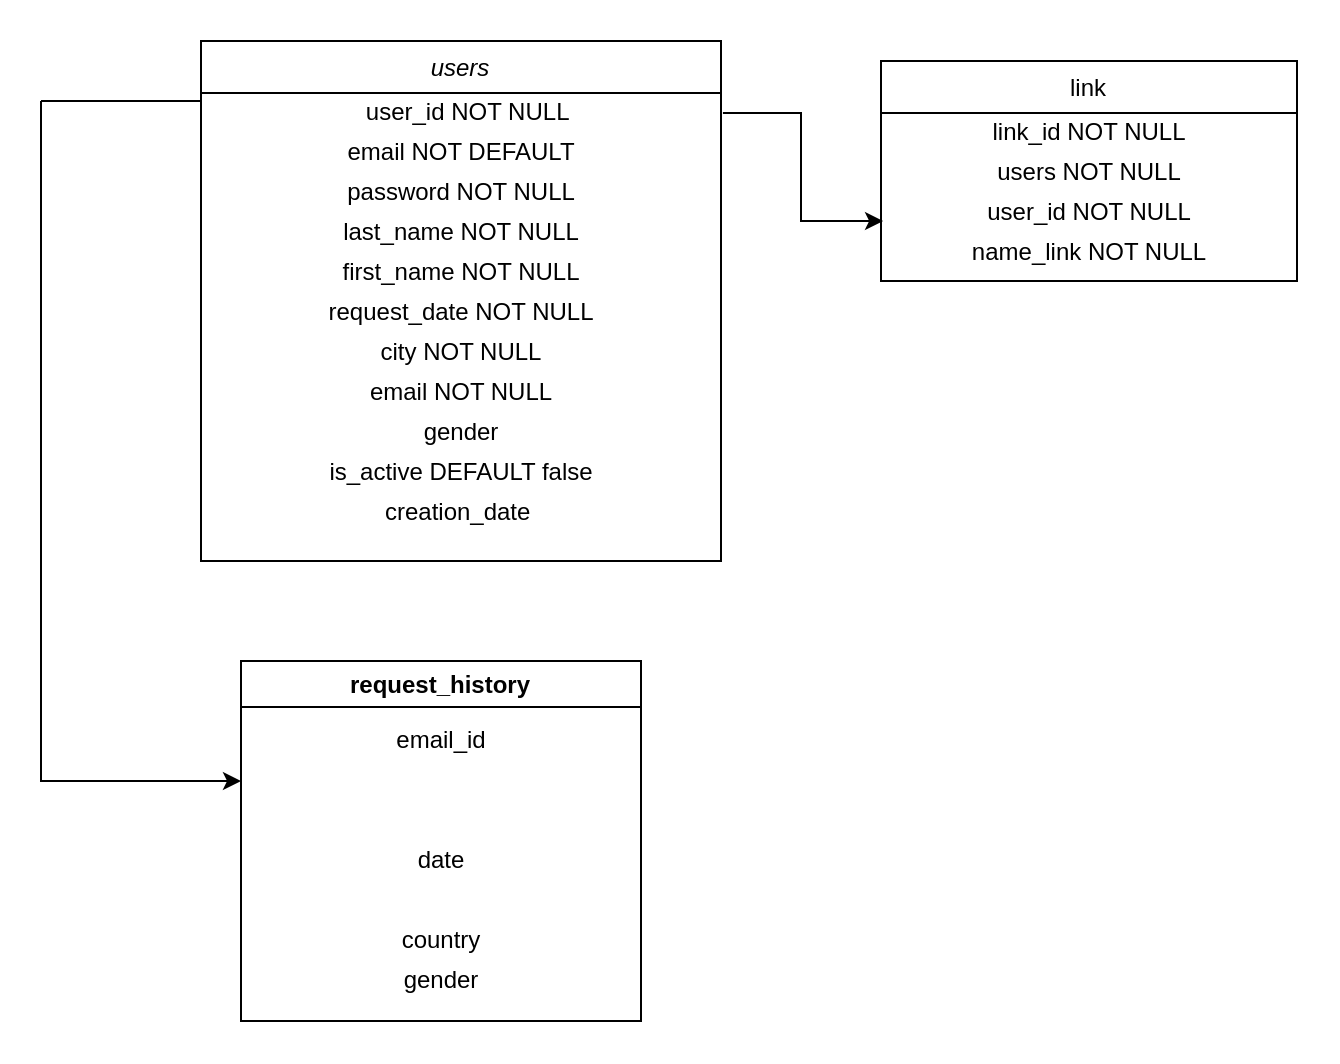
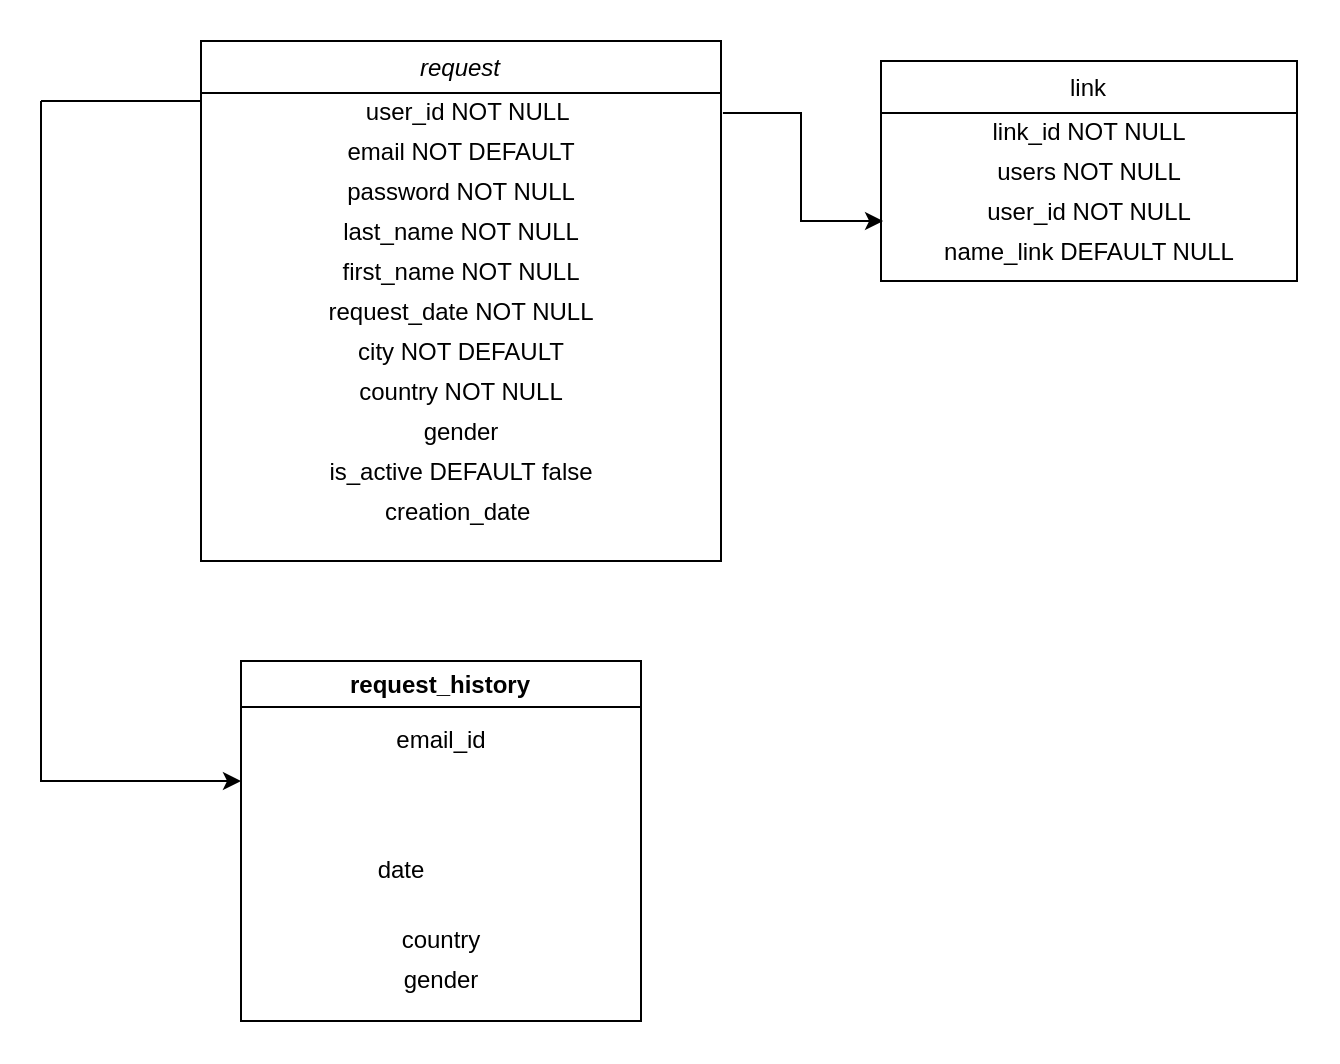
(460, 68) -> (460, 68)
(1090, 253) -> (1090, 253)
(462, 353) -> (462, 353)
(462, 393) -> (462, 393)
(441, 861) -> (401, 871)
